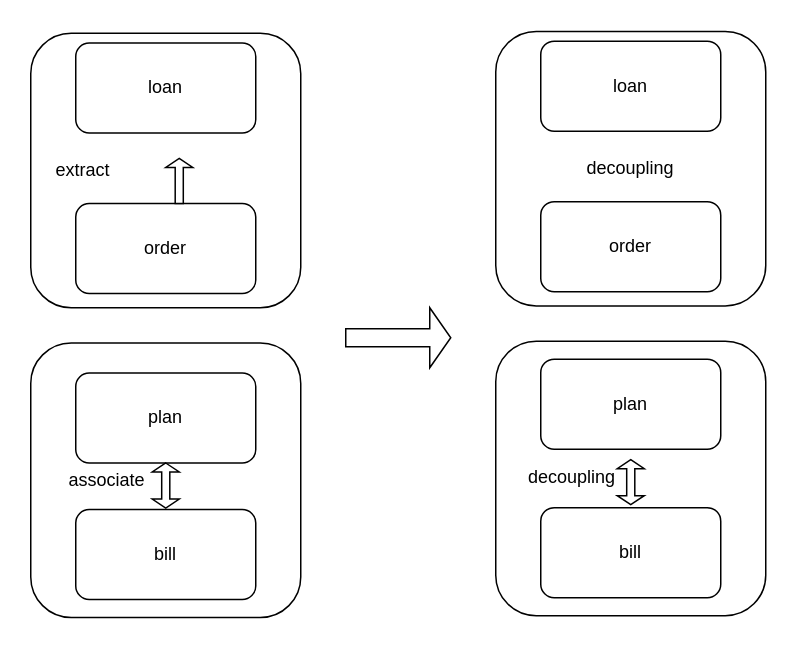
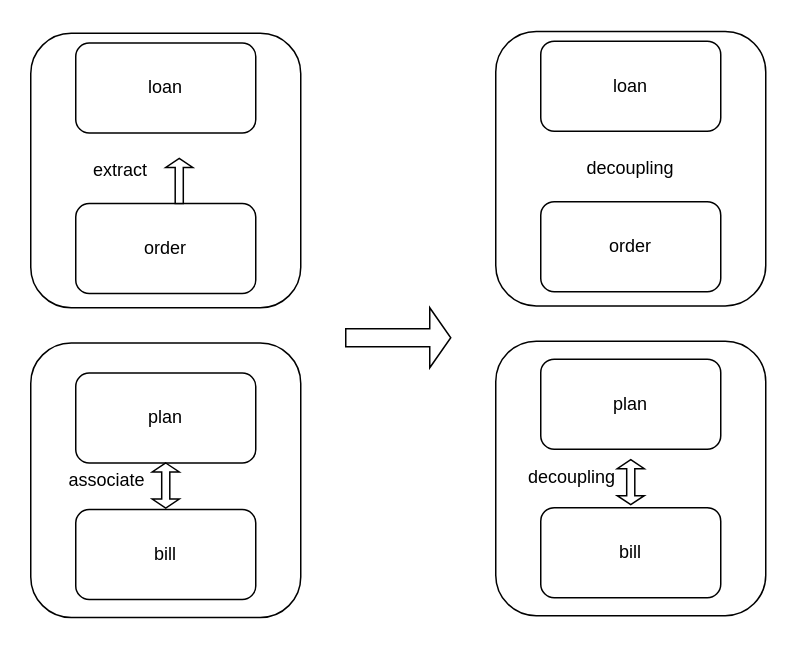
(83, 170) -> (121, 170)
